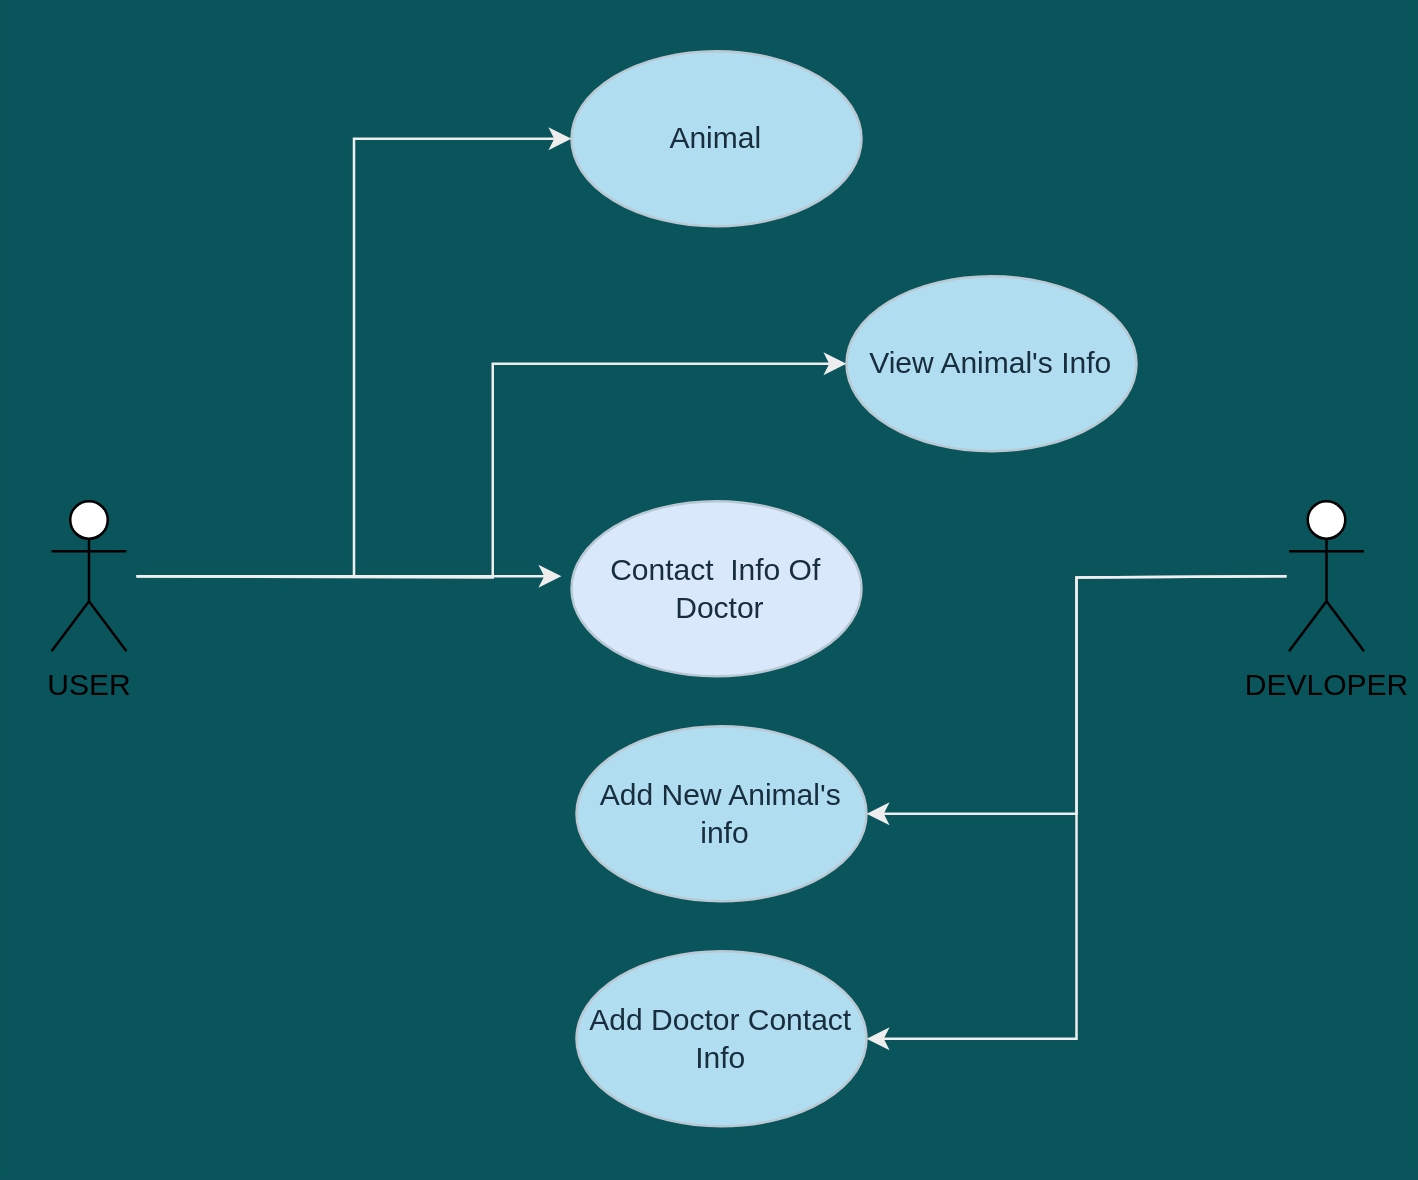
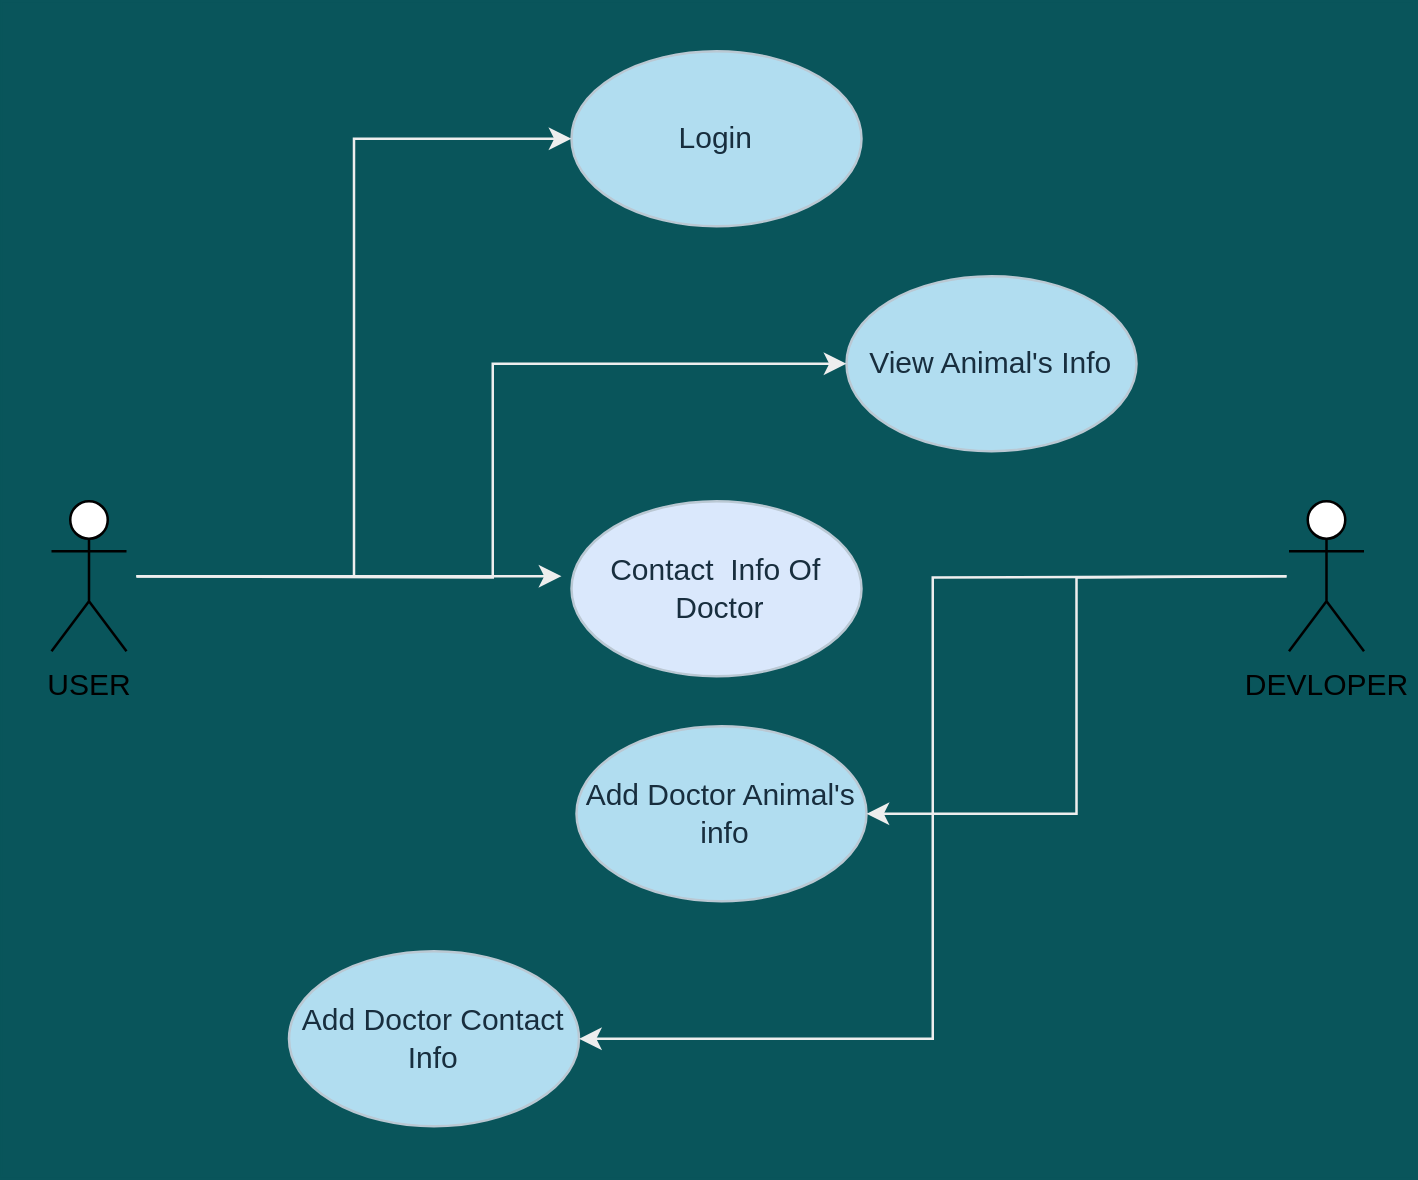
(716, 139) -> (716, 139)
(721, 814) -> (721, 814)
(721, 1039) -> (434, 1039)
